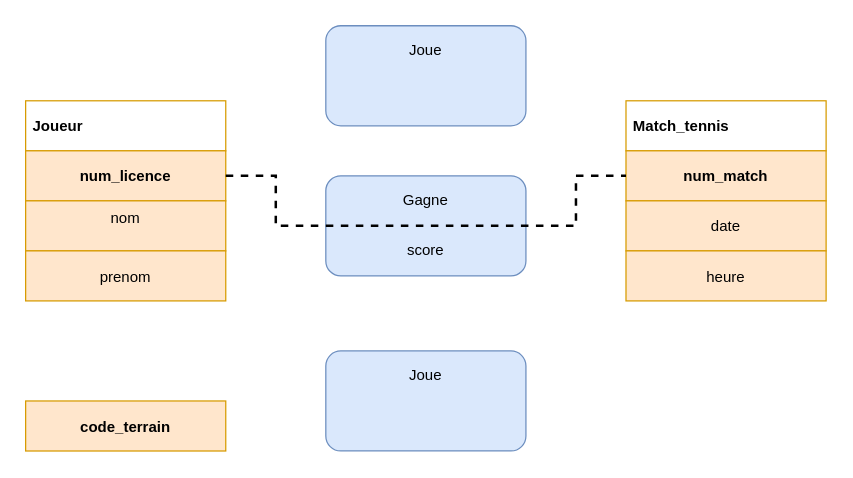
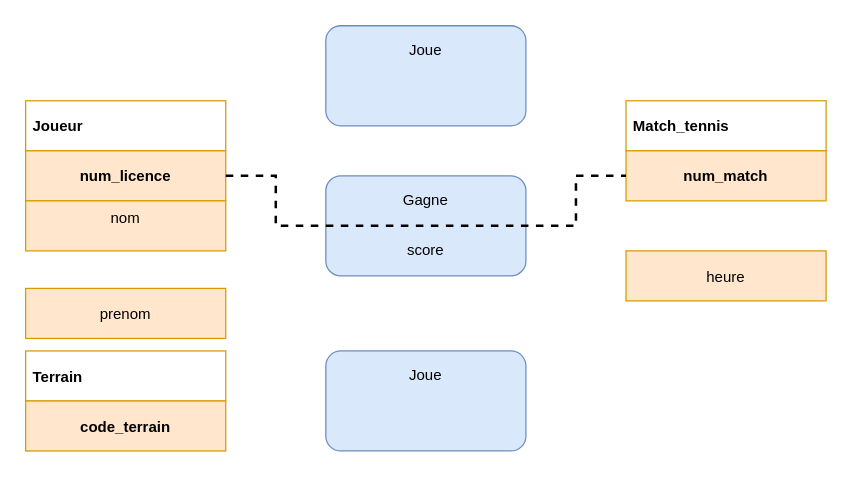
(726, 226) -> none
(126, 276) -> (126, 313)
none -> (126, 376)
